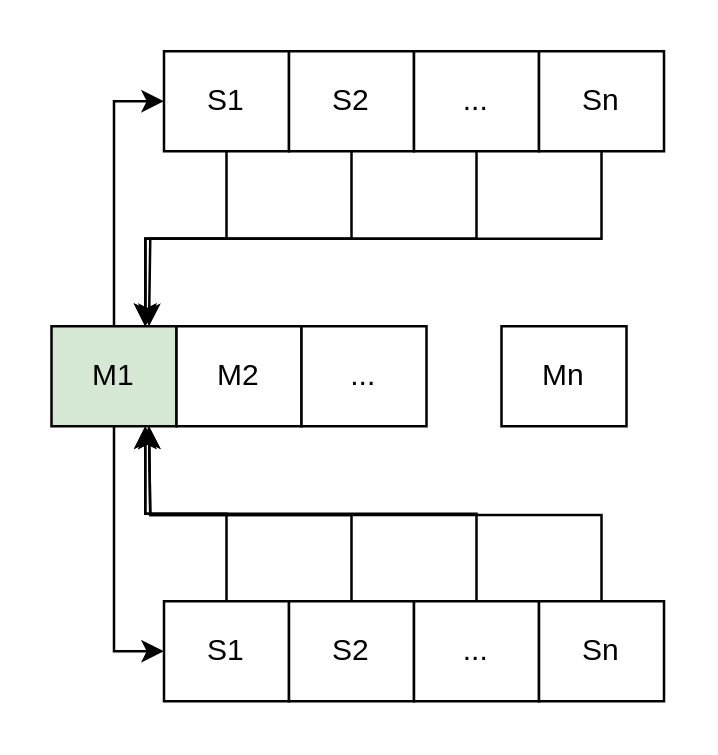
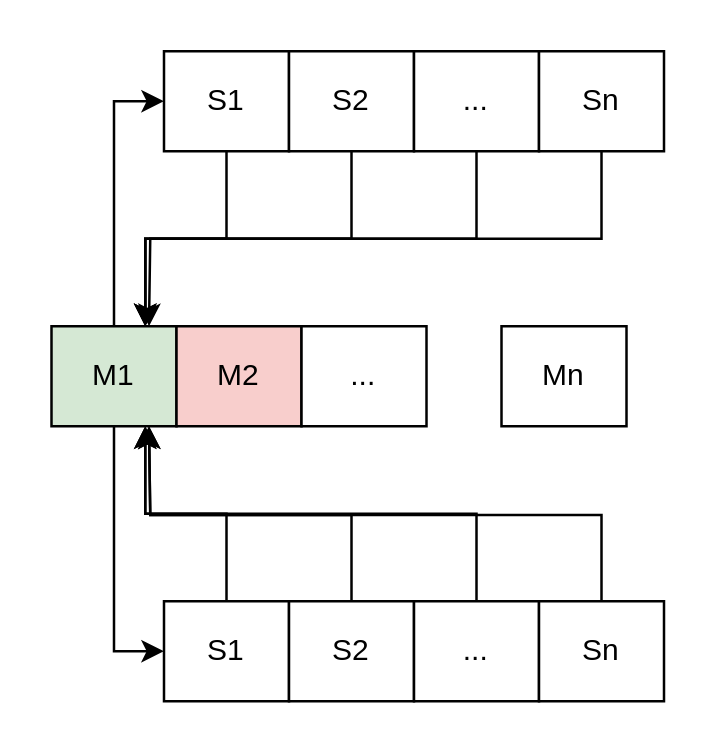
(239, 376) -> (239, 376)
